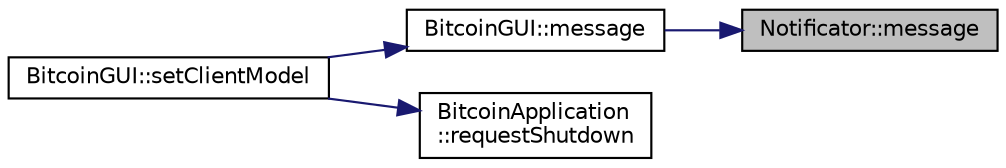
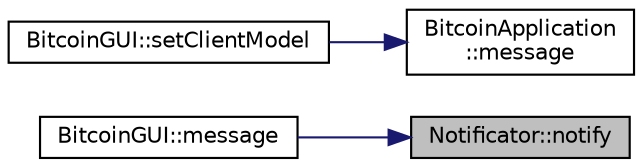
(870, 30) -> (520, 137)
(356, 54) -> none
(536, 126) -> (520, 42)
